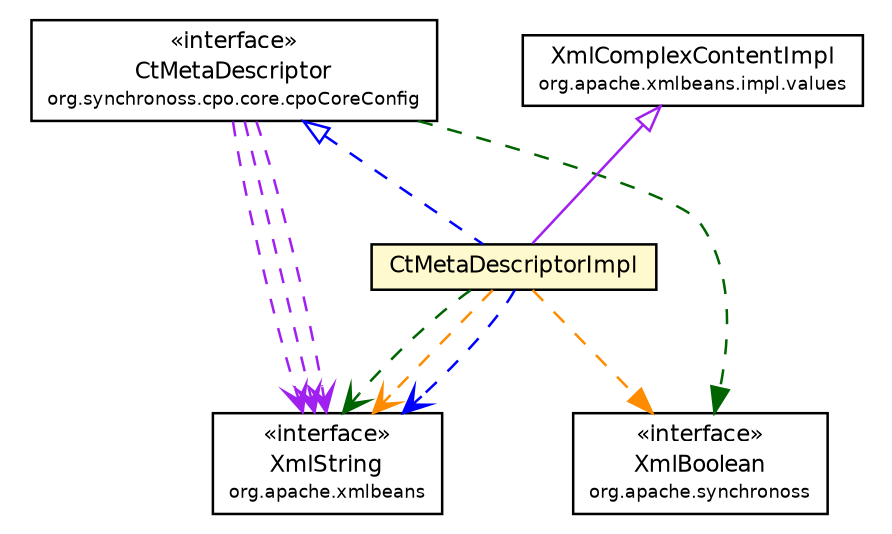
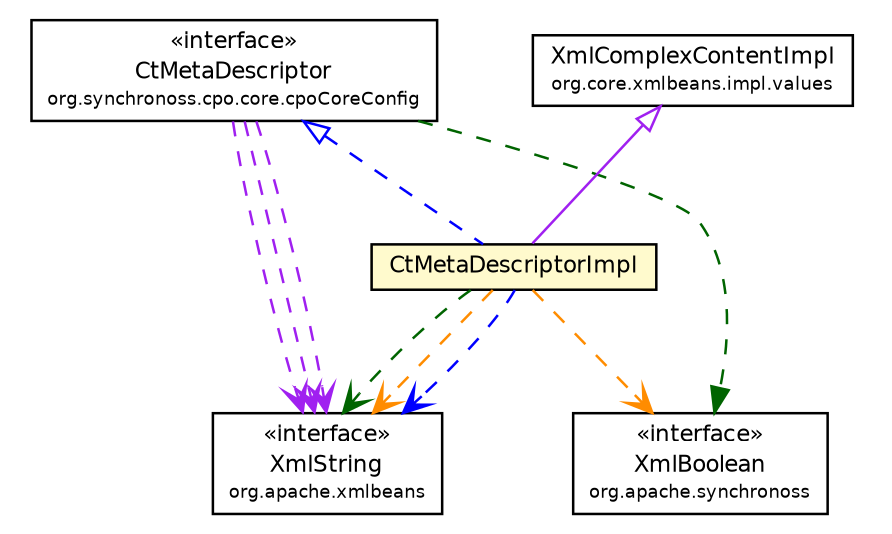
(693, 84) -> (693, 84)
(584, 342) -> (584, 342)
